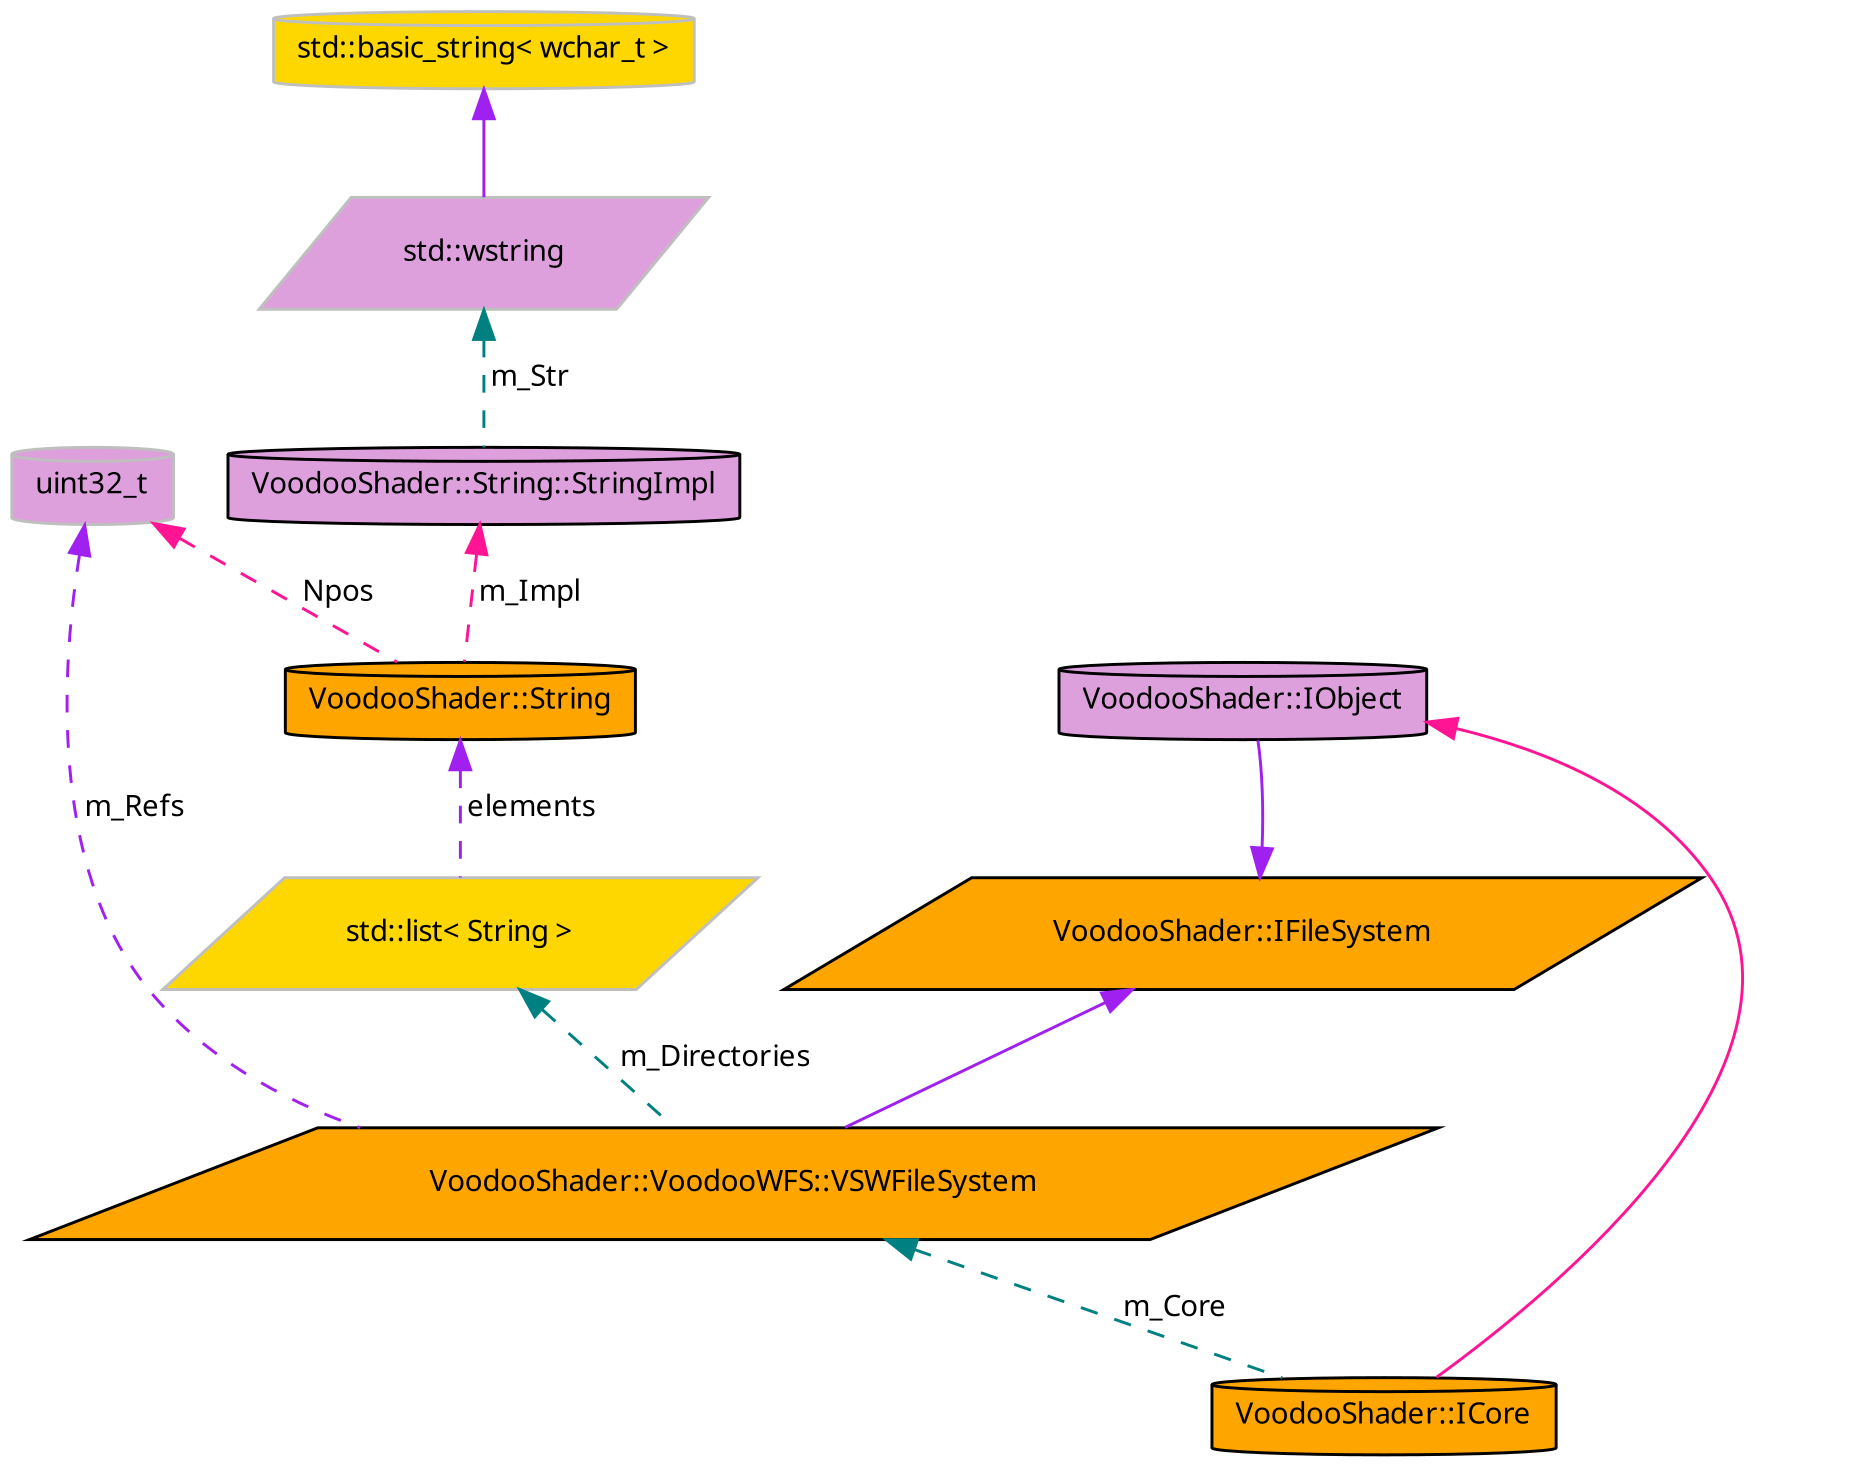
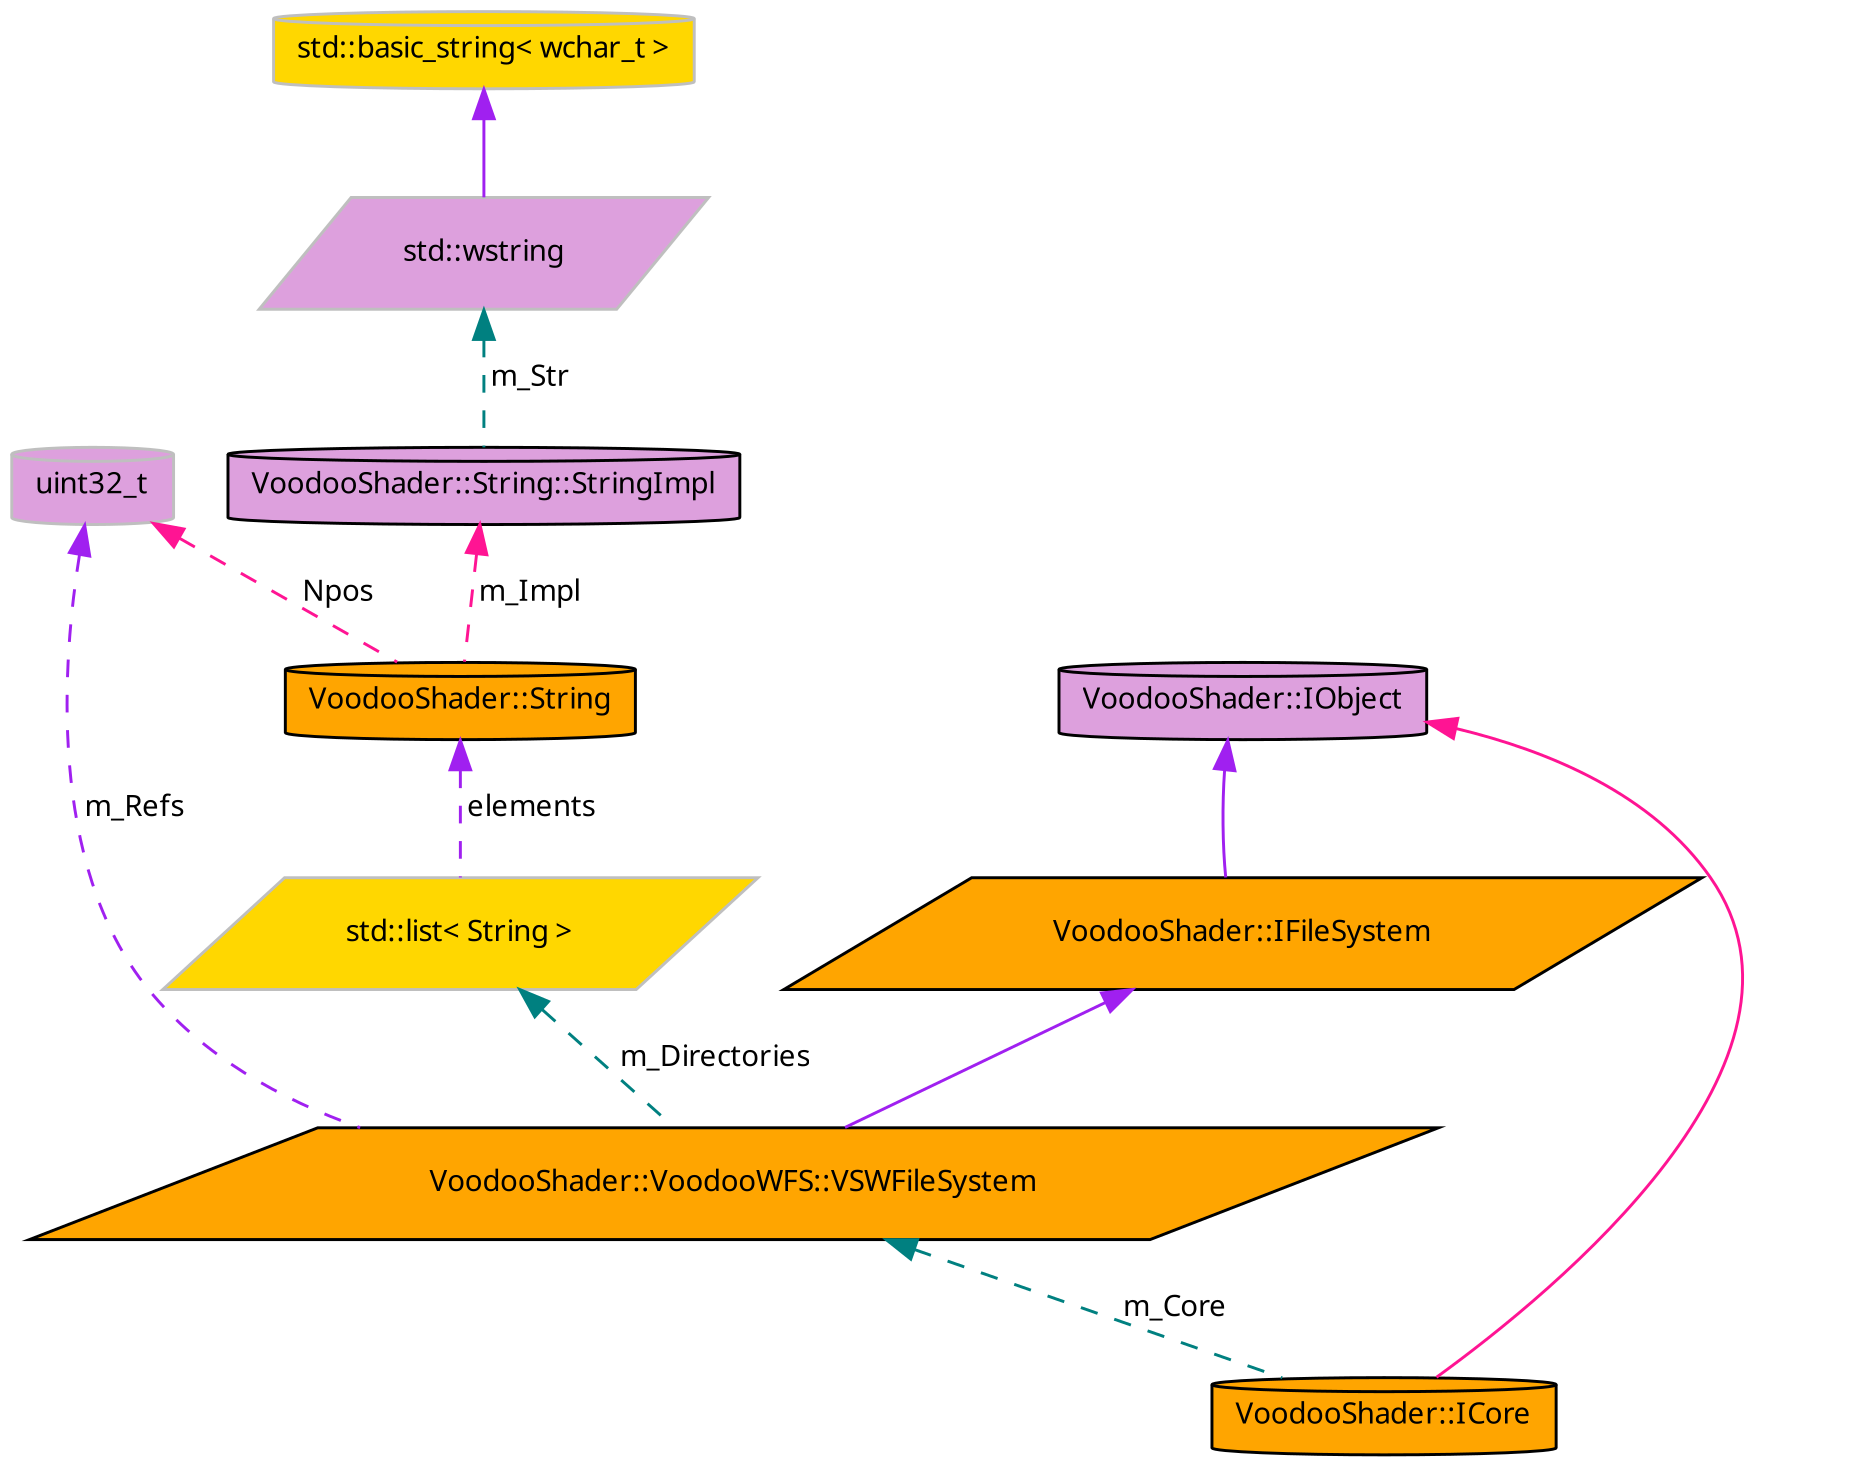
(1262, 794) -> (1223, 824)
